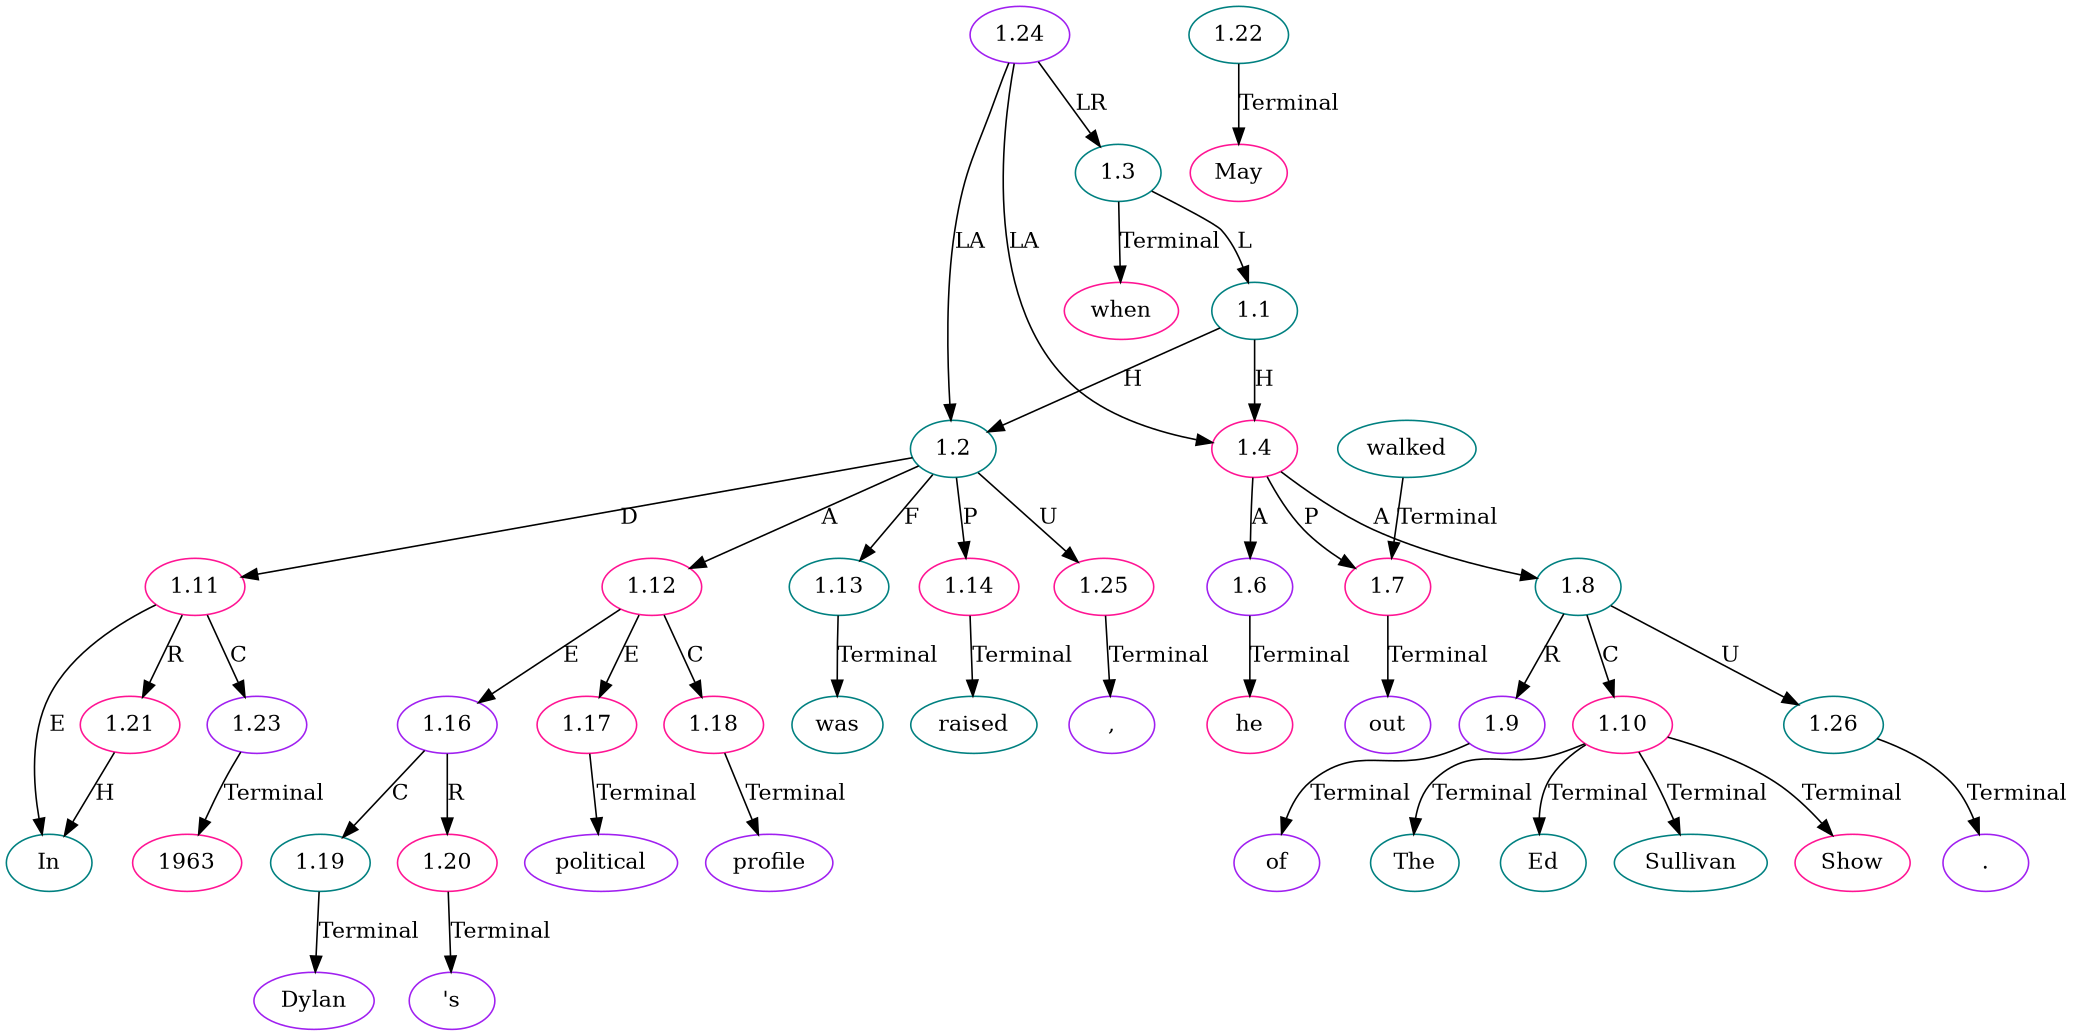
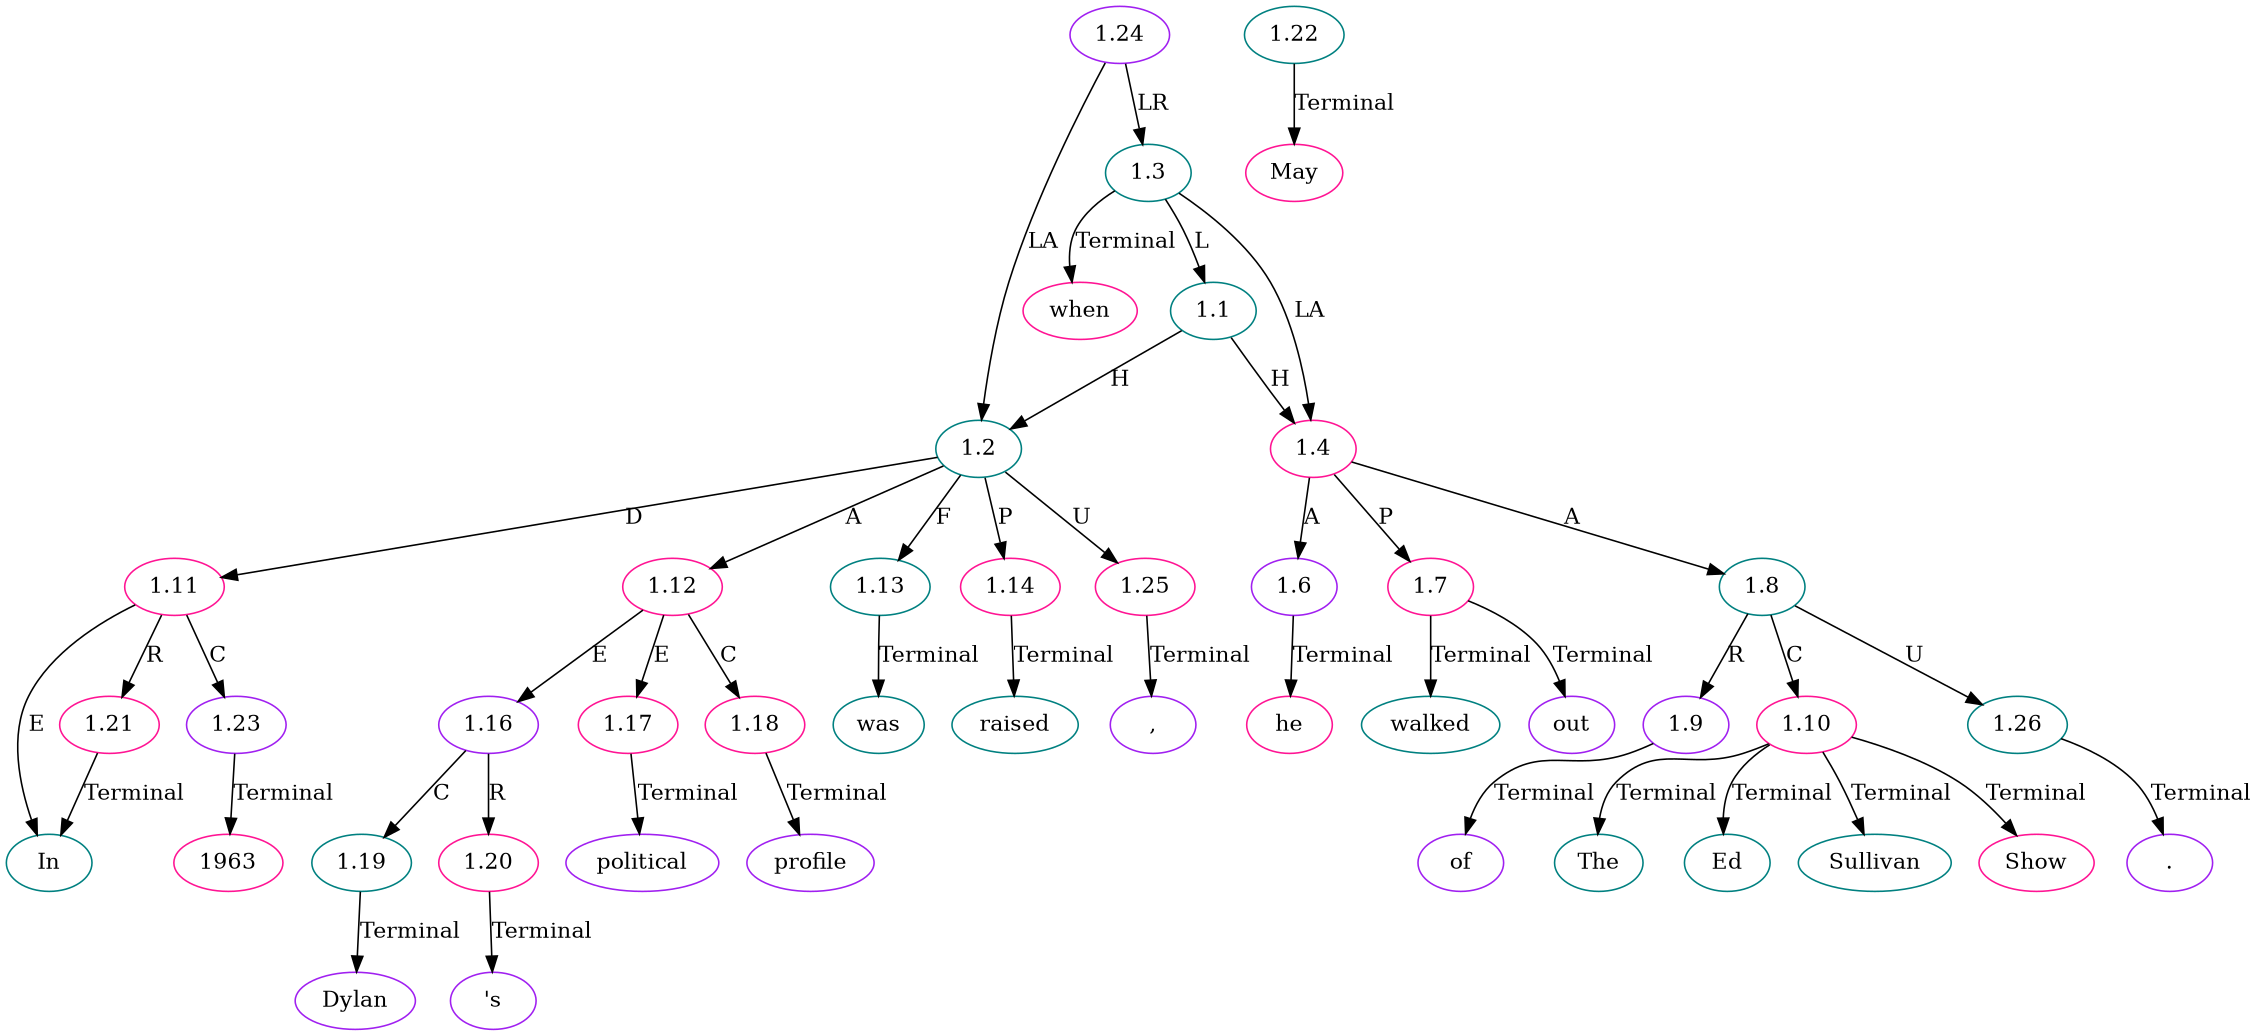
(1021, 299) -> (1270, 282)
(1398, 510) -> (1431, 648)
(105, 794) -> (135, 794)
